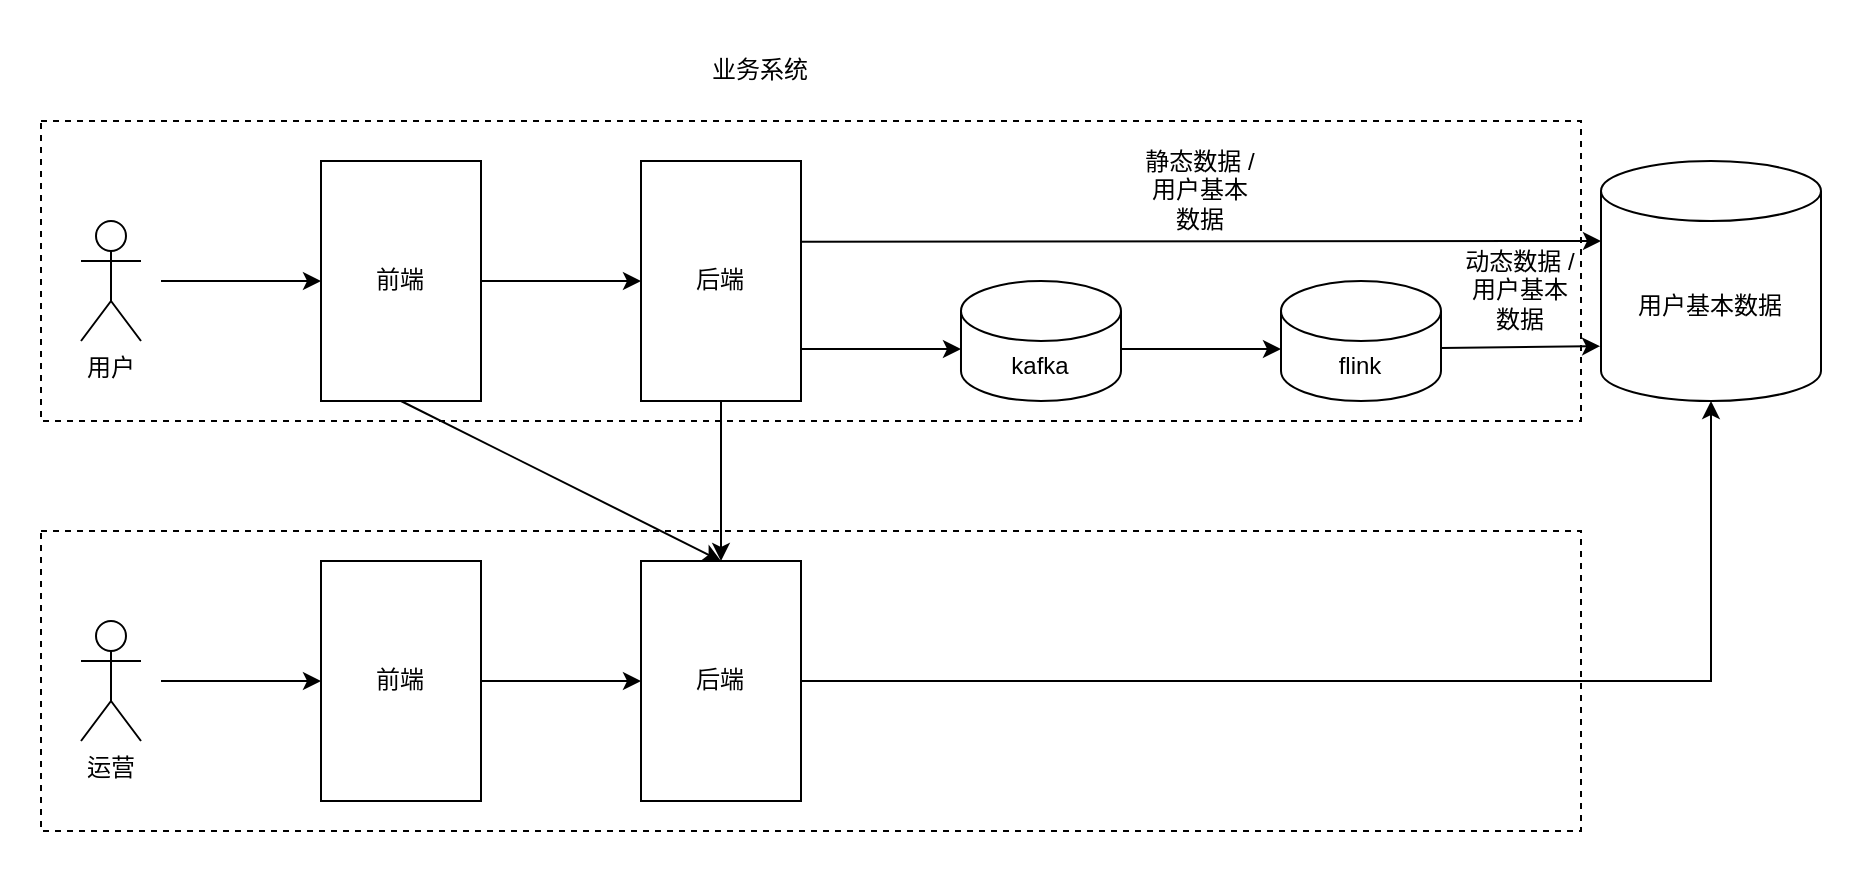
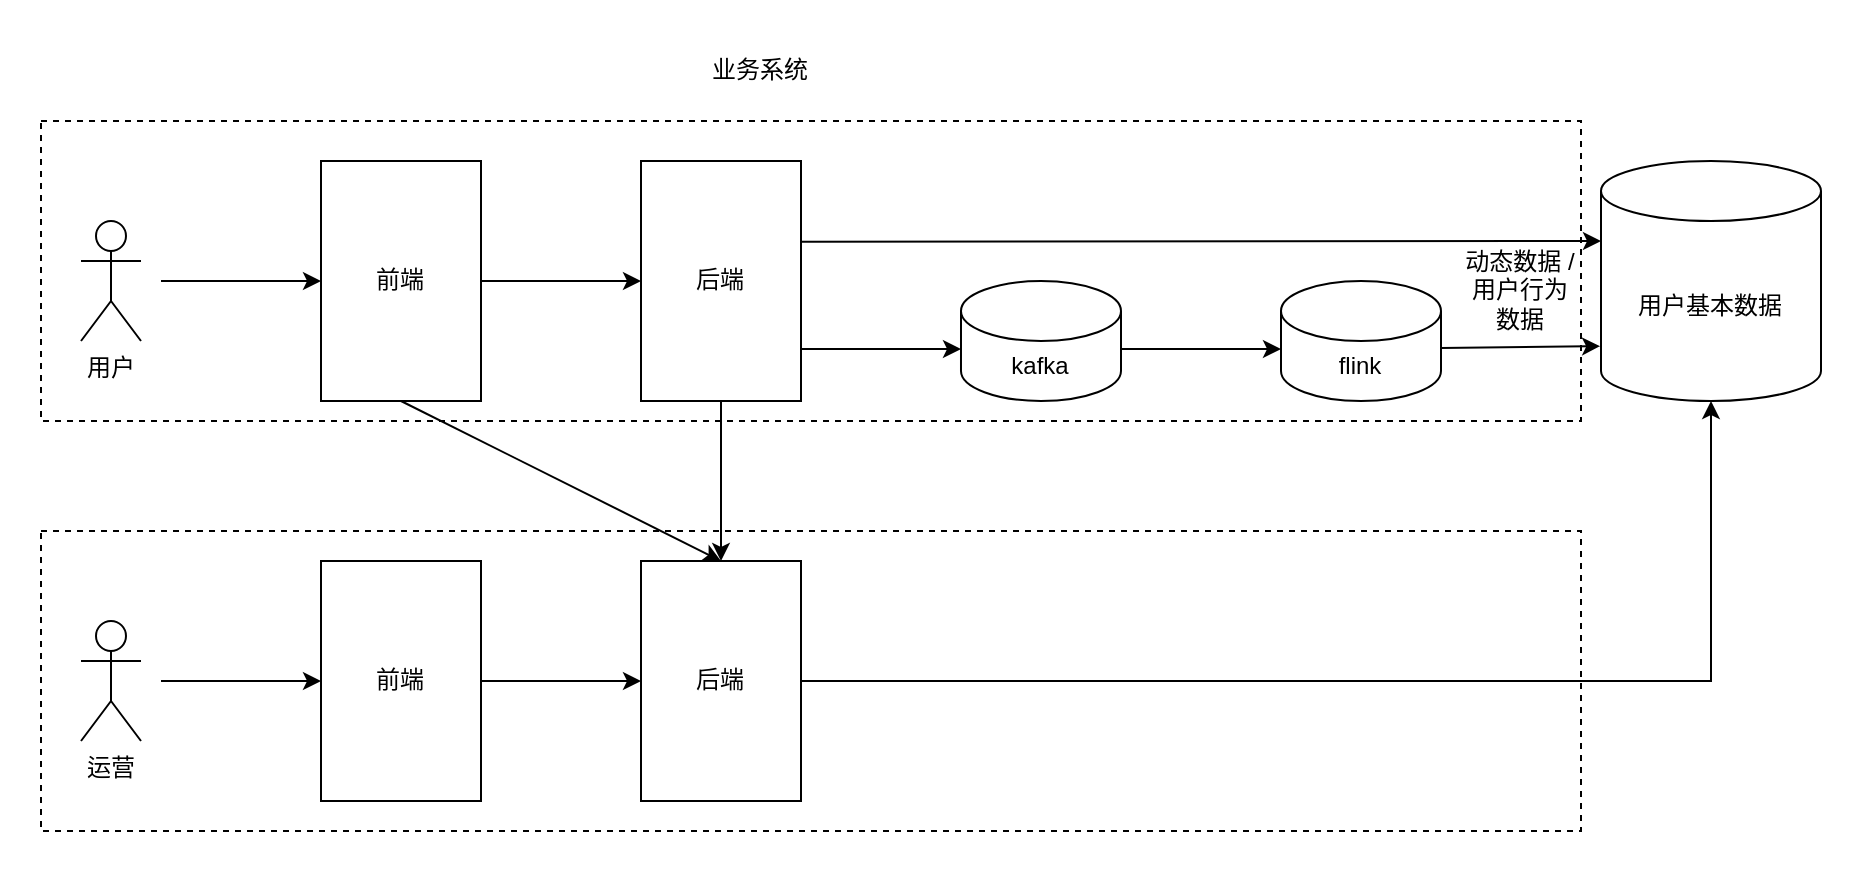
(1201, 191) -> none
(1521, 291) -> (1521, 291)
